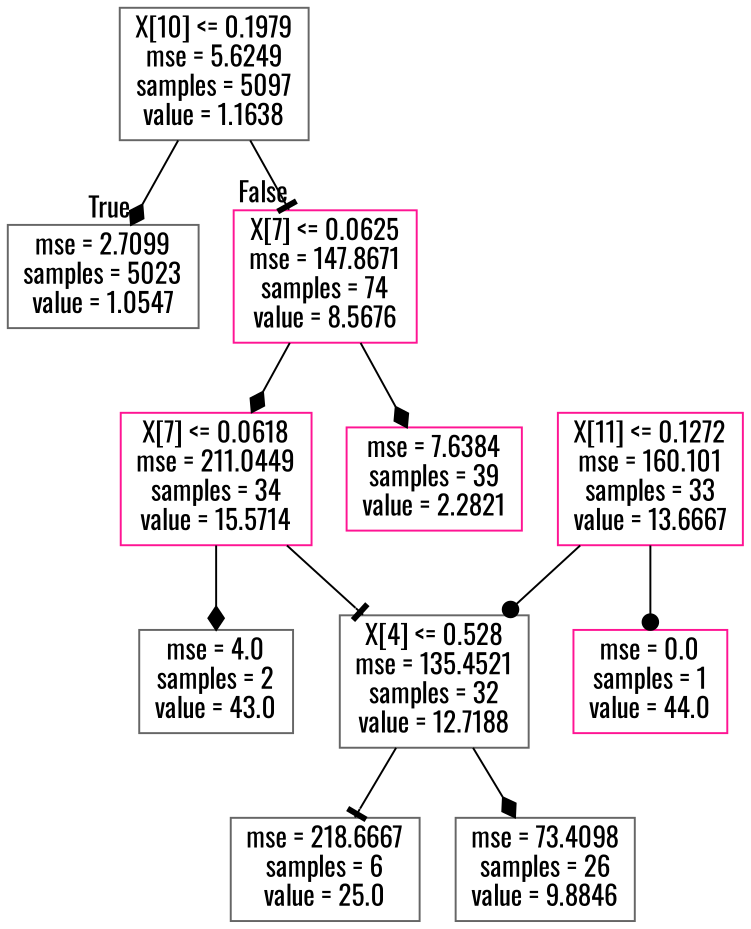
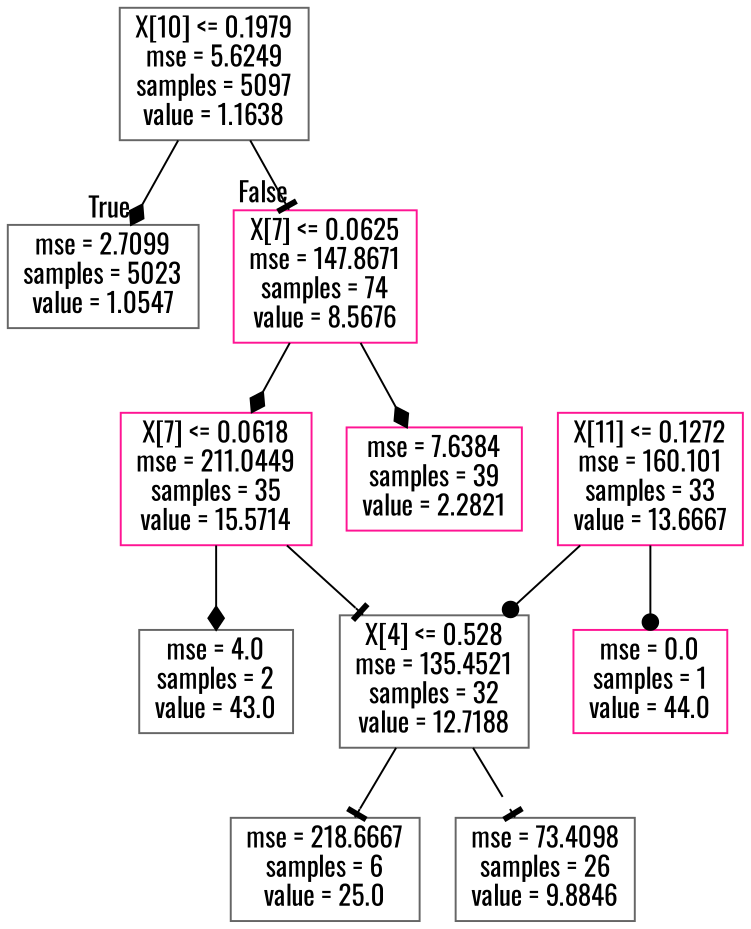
(216, 479) -> (216, 479)
(488, 772) -> (488, 772)
